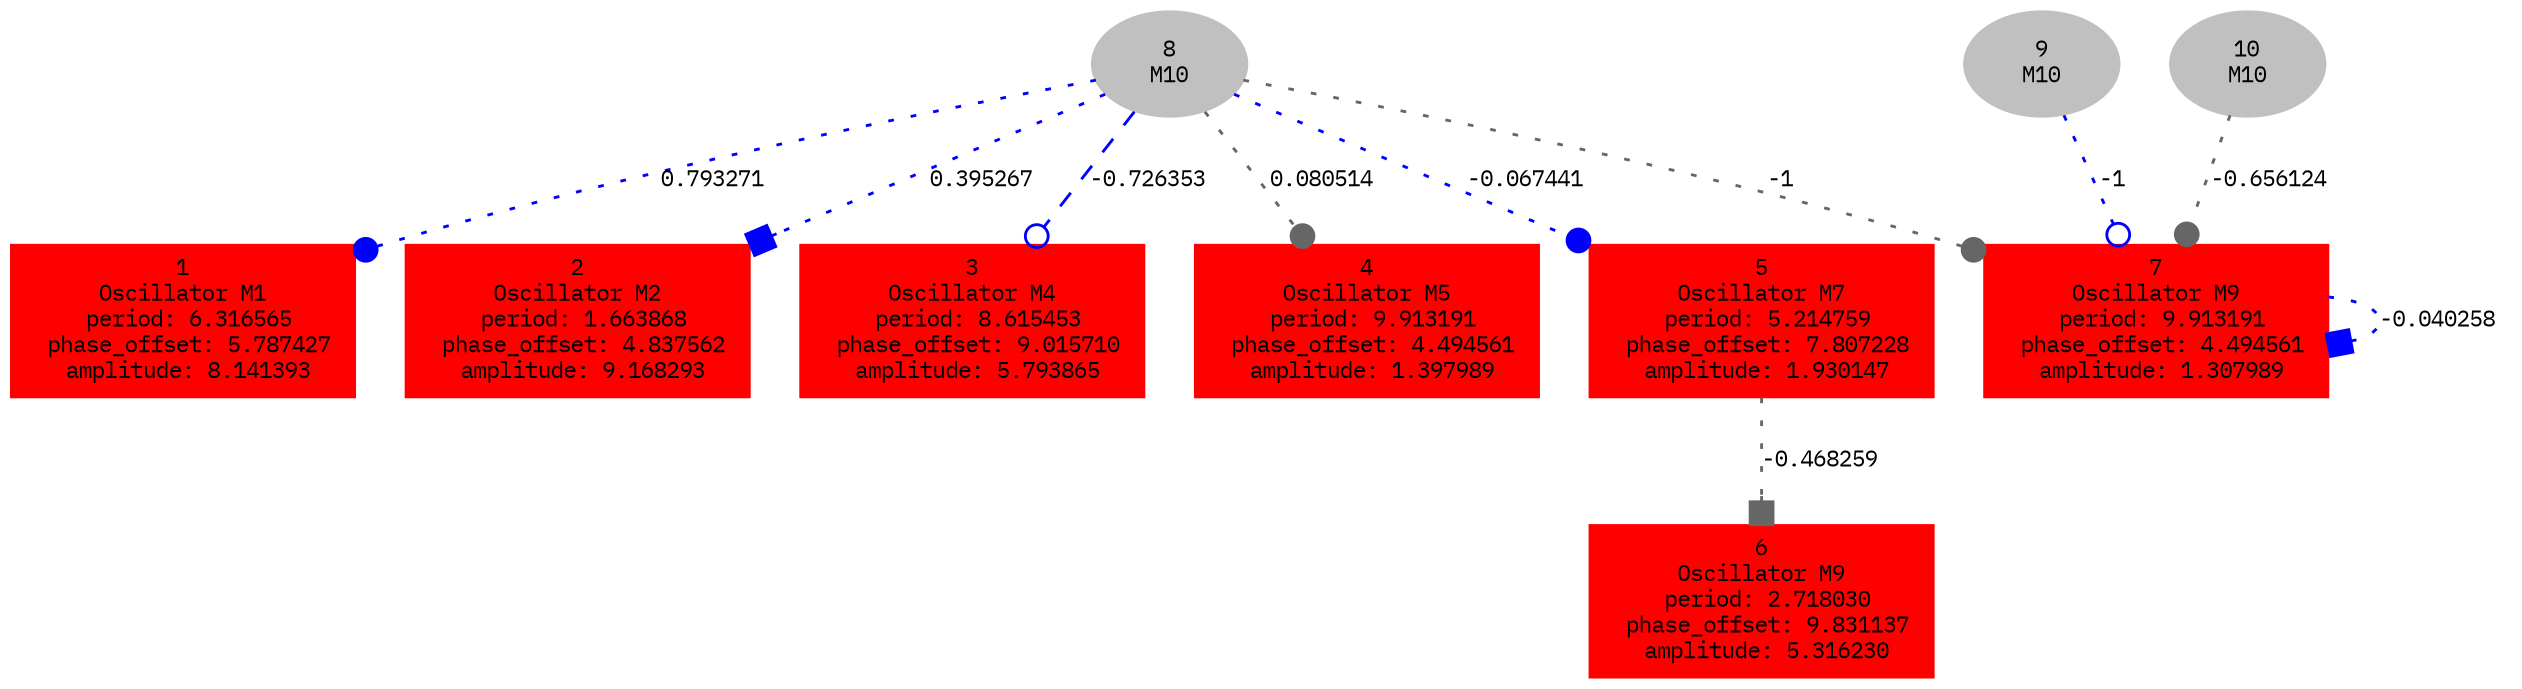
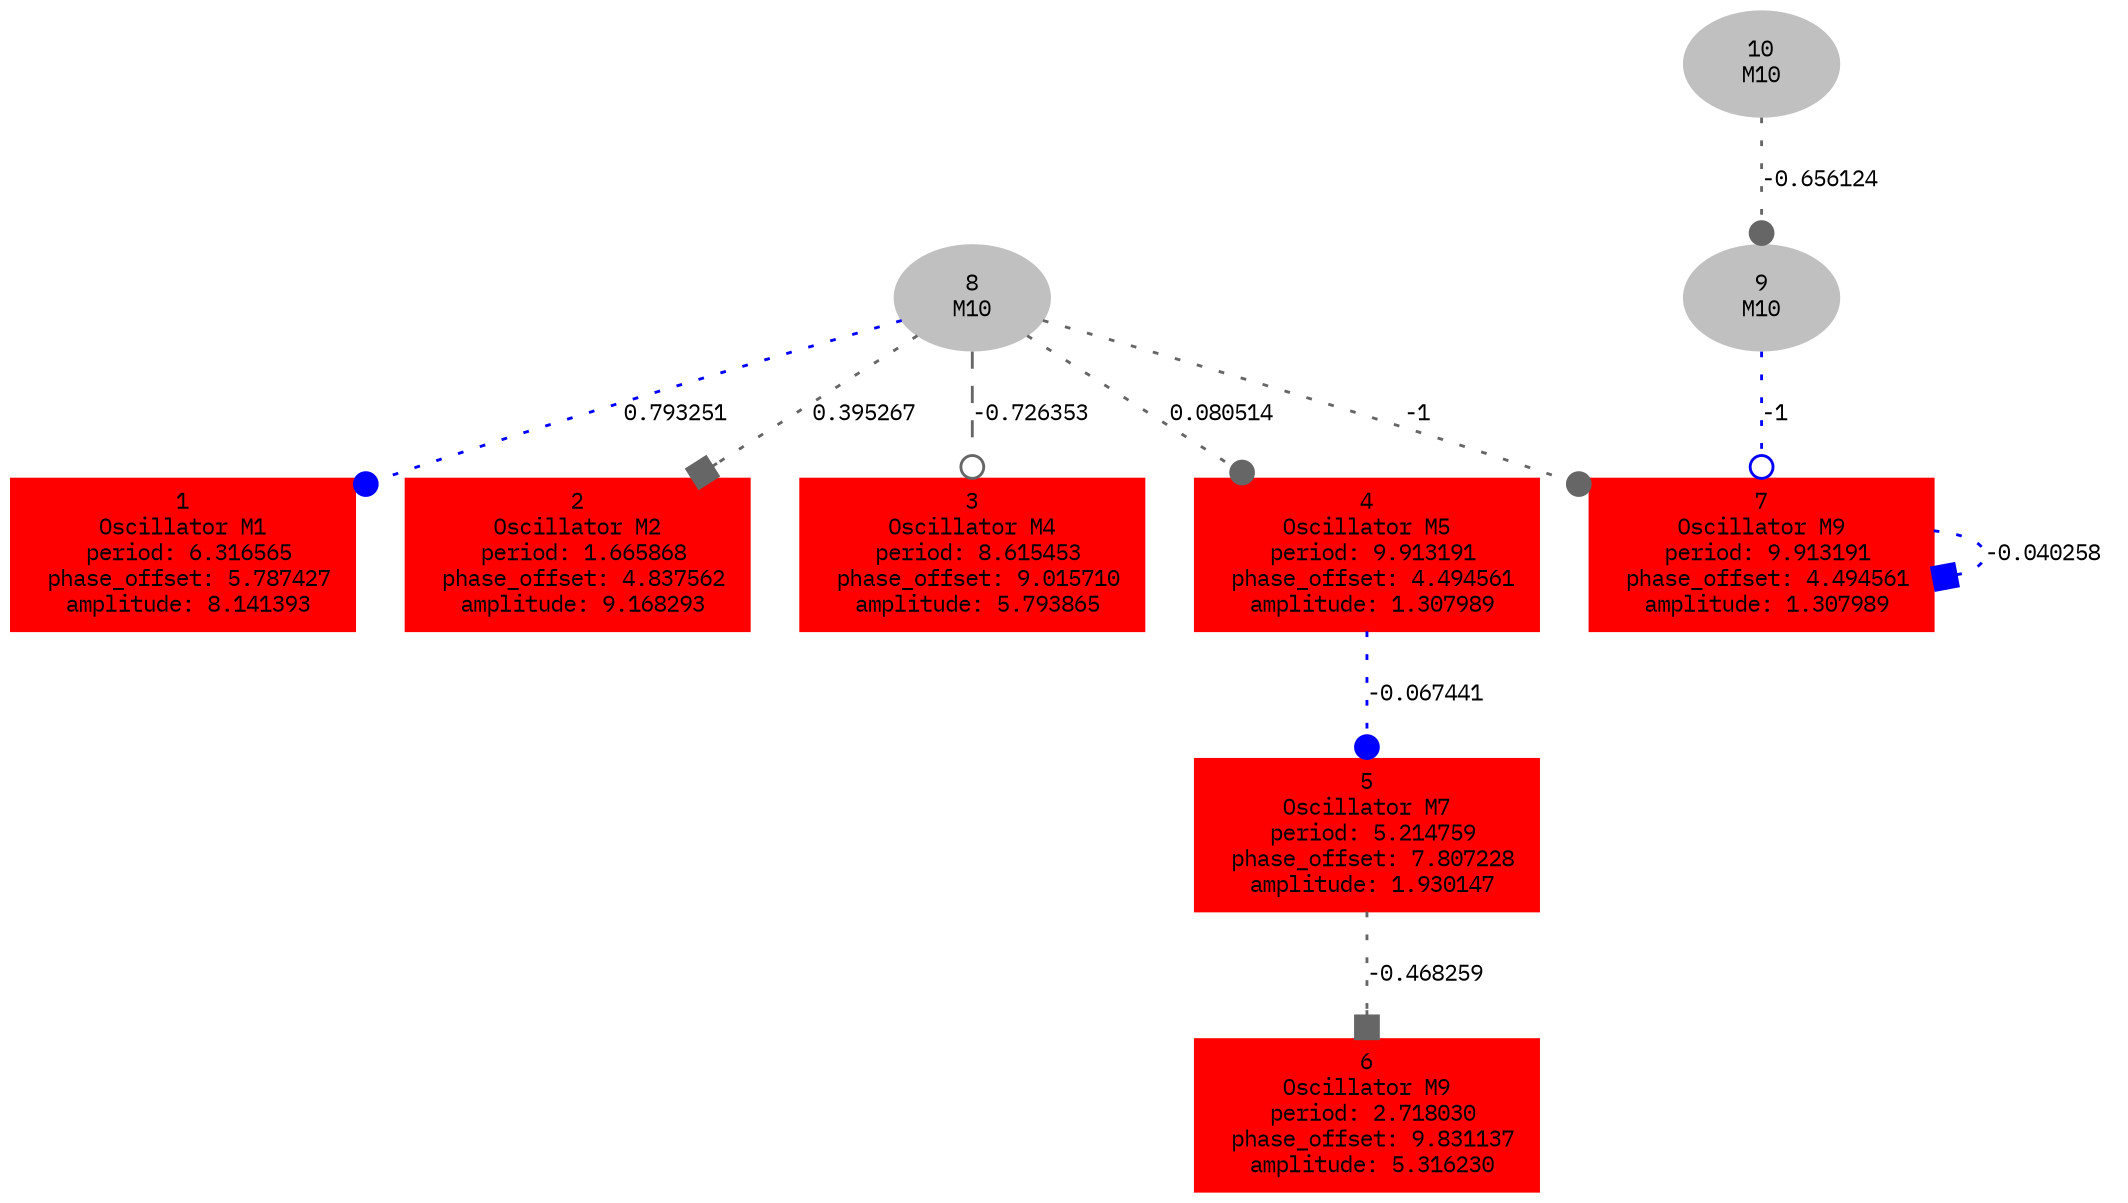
(941, 164) -> (818, 399)
(1401, 165) -> (1367, 683)
(1089, 169) -> (972, 403)
(2211, 169) -> (1762, 169)
(719, 181) -> (682, 415)
(578, 320) -> (578, 553)
(1367, 371) -> (1367, 605)
